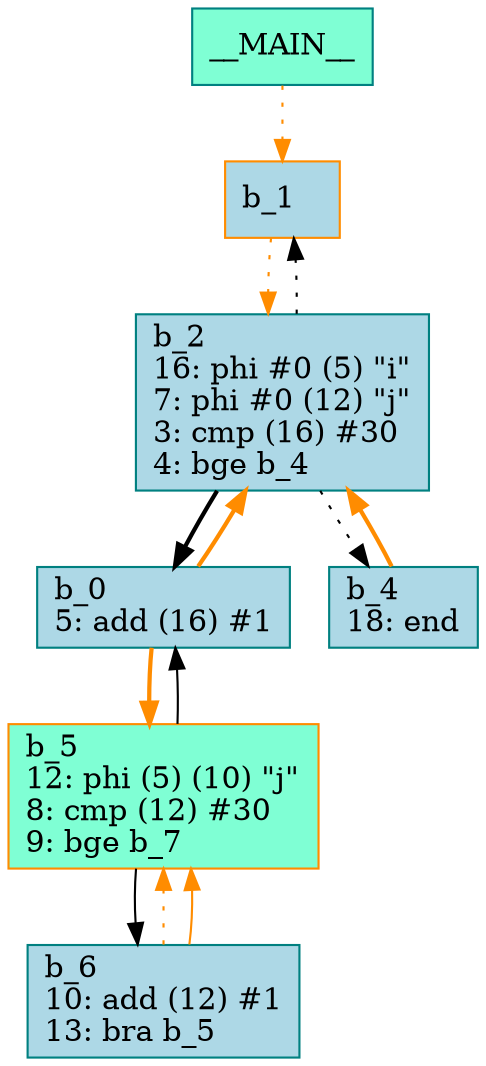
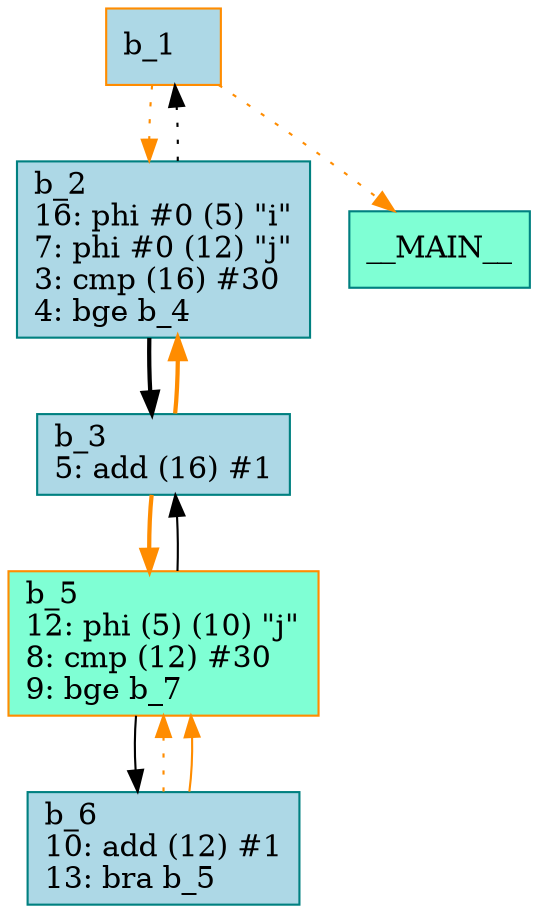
(282, 113) -> (299, 140)
(164, 607) -> (164, 454)
(403, 607) -> none
